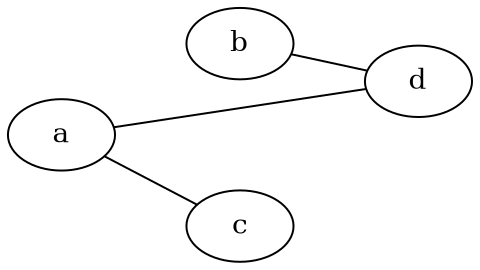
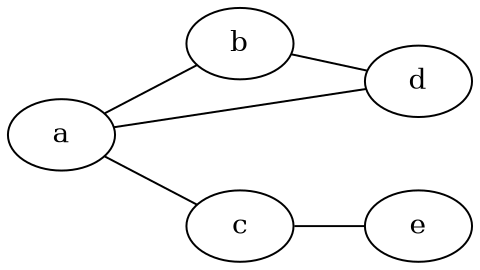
none -> (151, 89)
none -> (418, 226)
